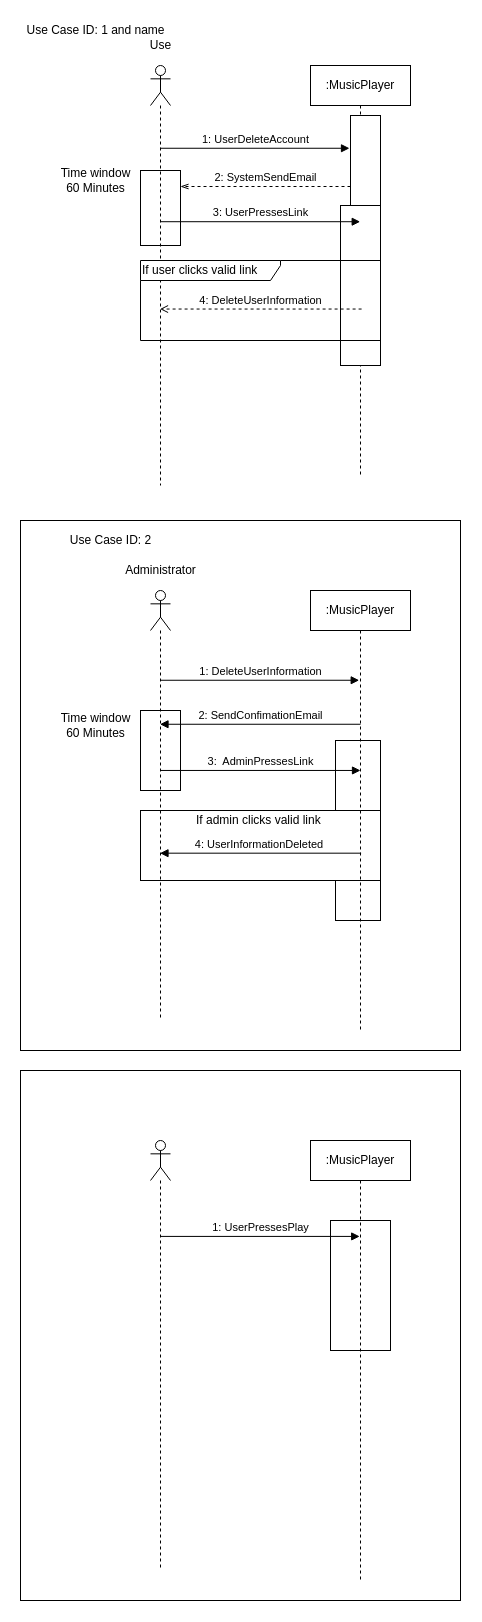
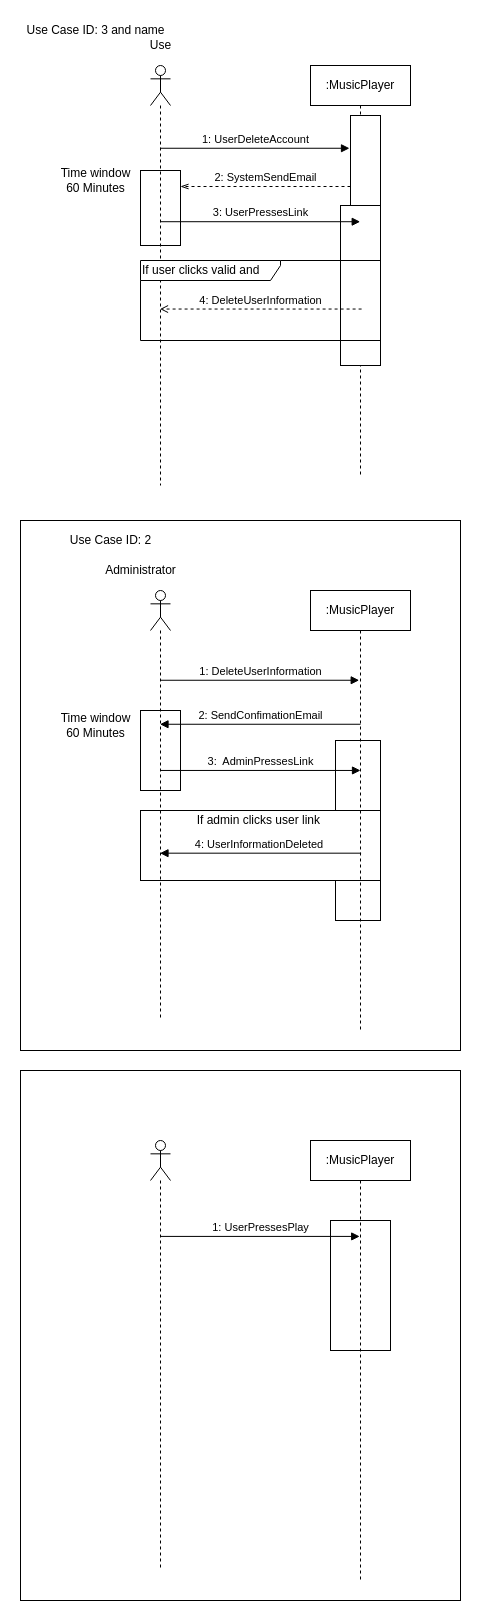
(96, 31) -> (96, 31)
(211, 271) -> (211, 271)
(161, 571) -> (141, 571)
(261, 821) -> (261, 821)
